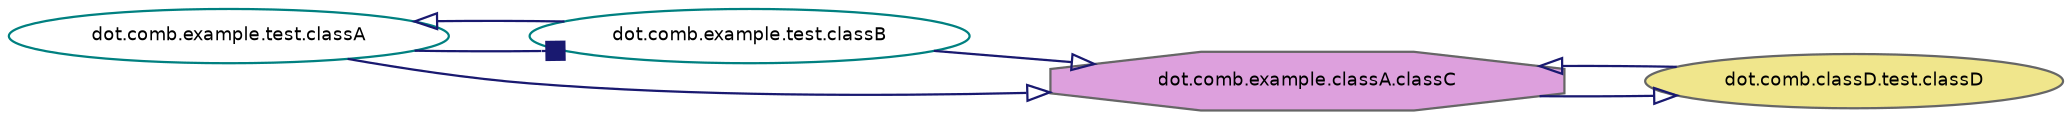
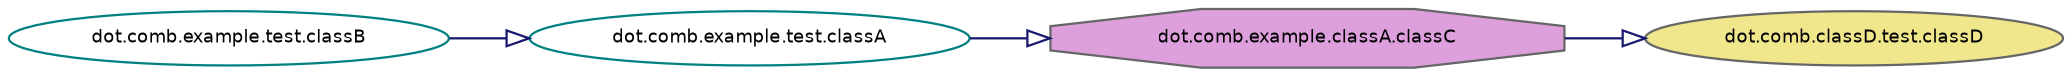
(478, 51) -> none
(1003, 57) -> none
(1620, 66) -> none
